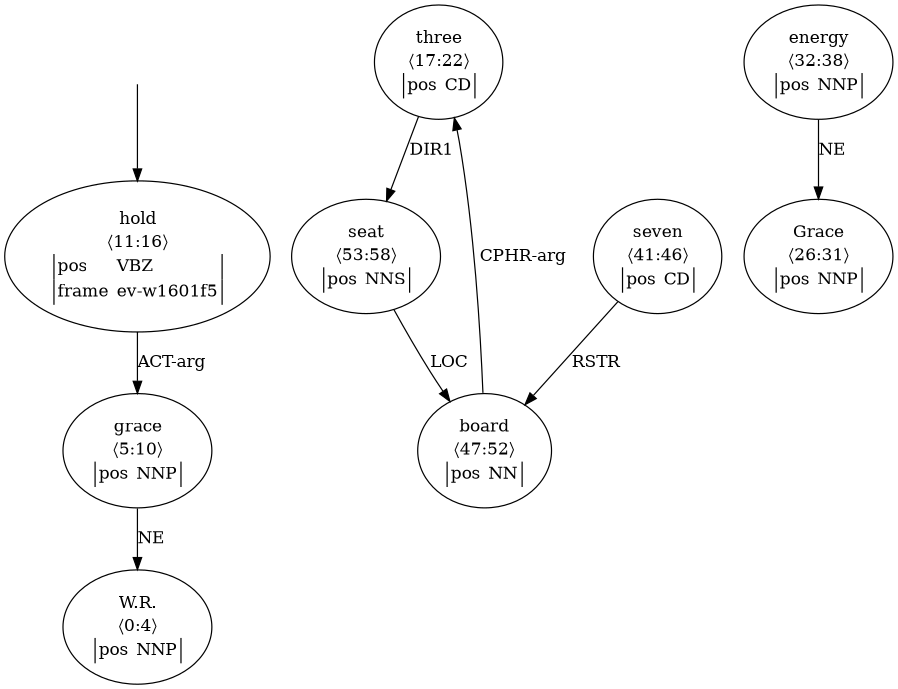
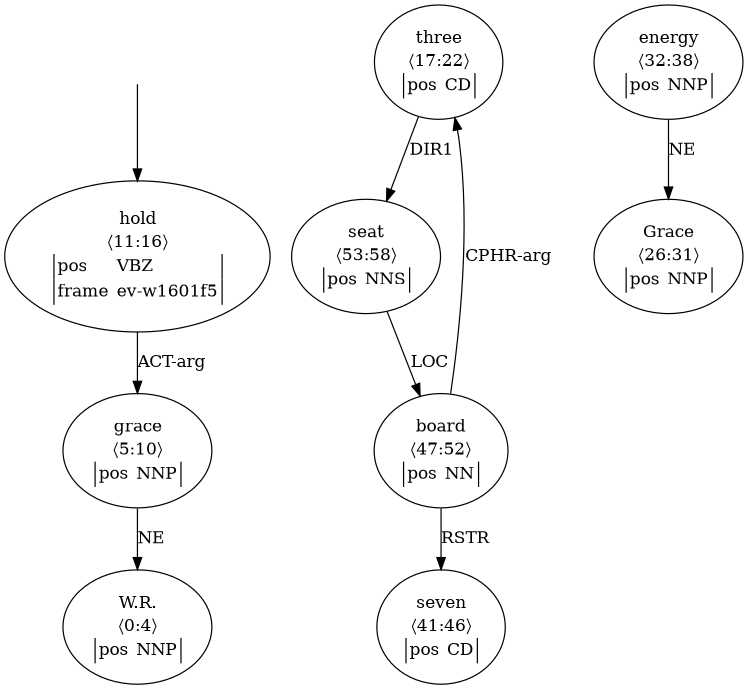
(576, 349) -> (441, 533)
